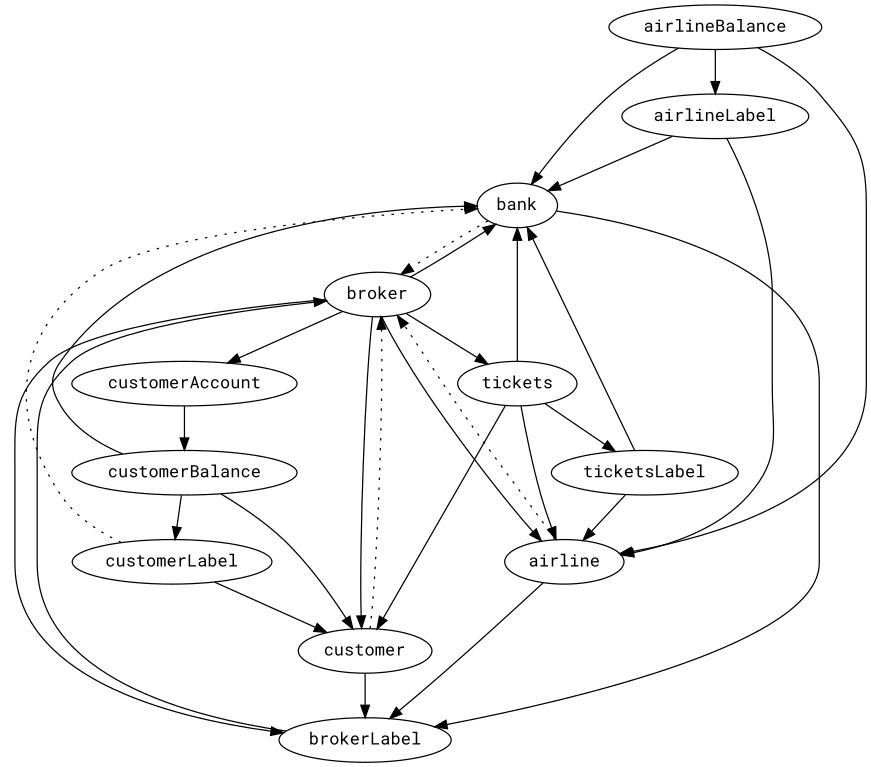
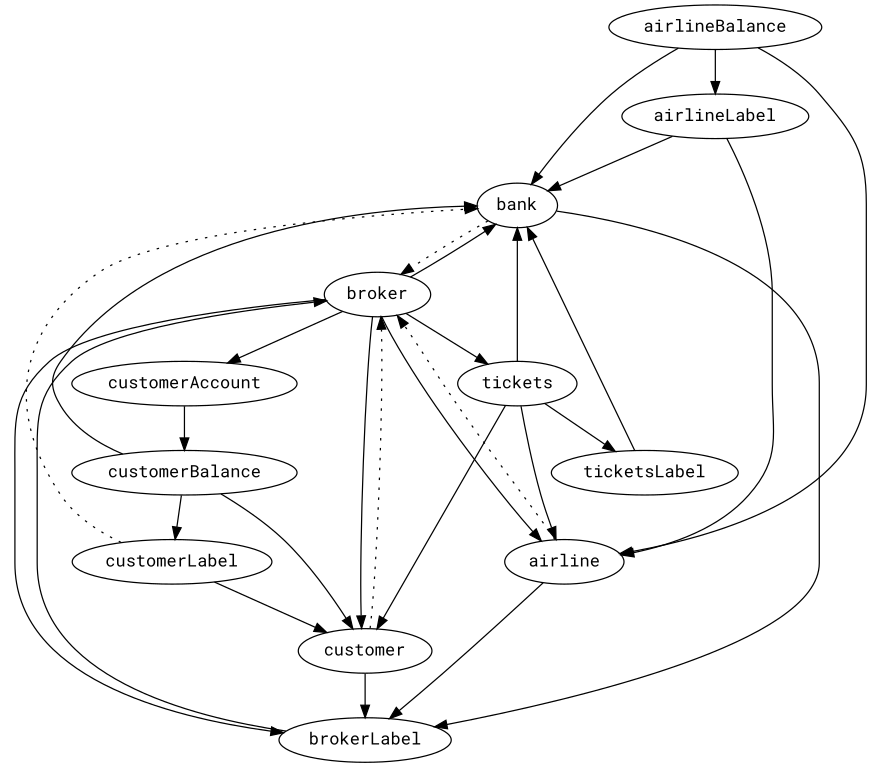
(608, 513) -> none
